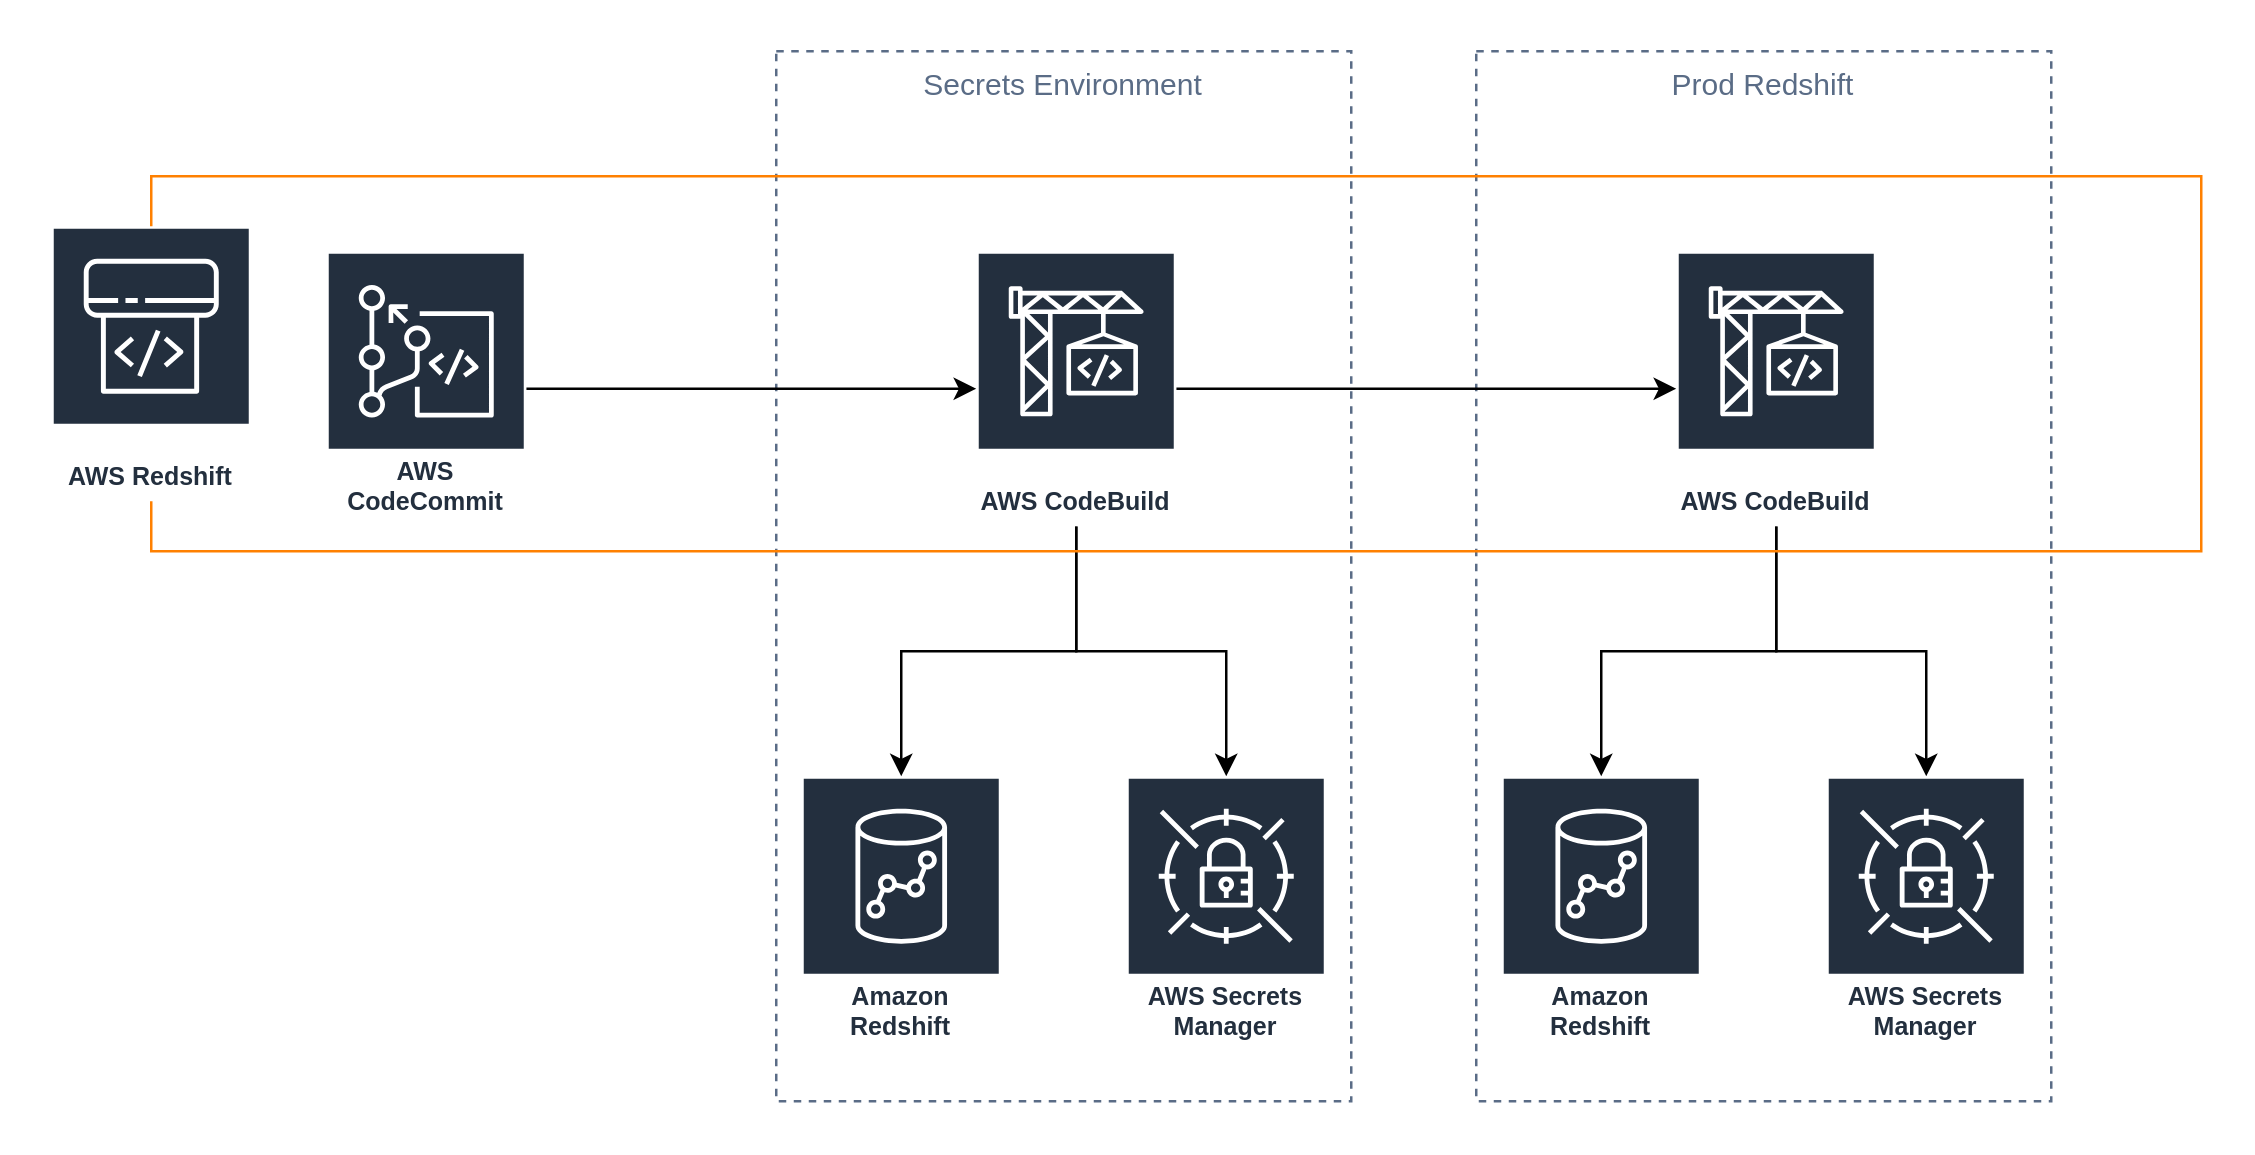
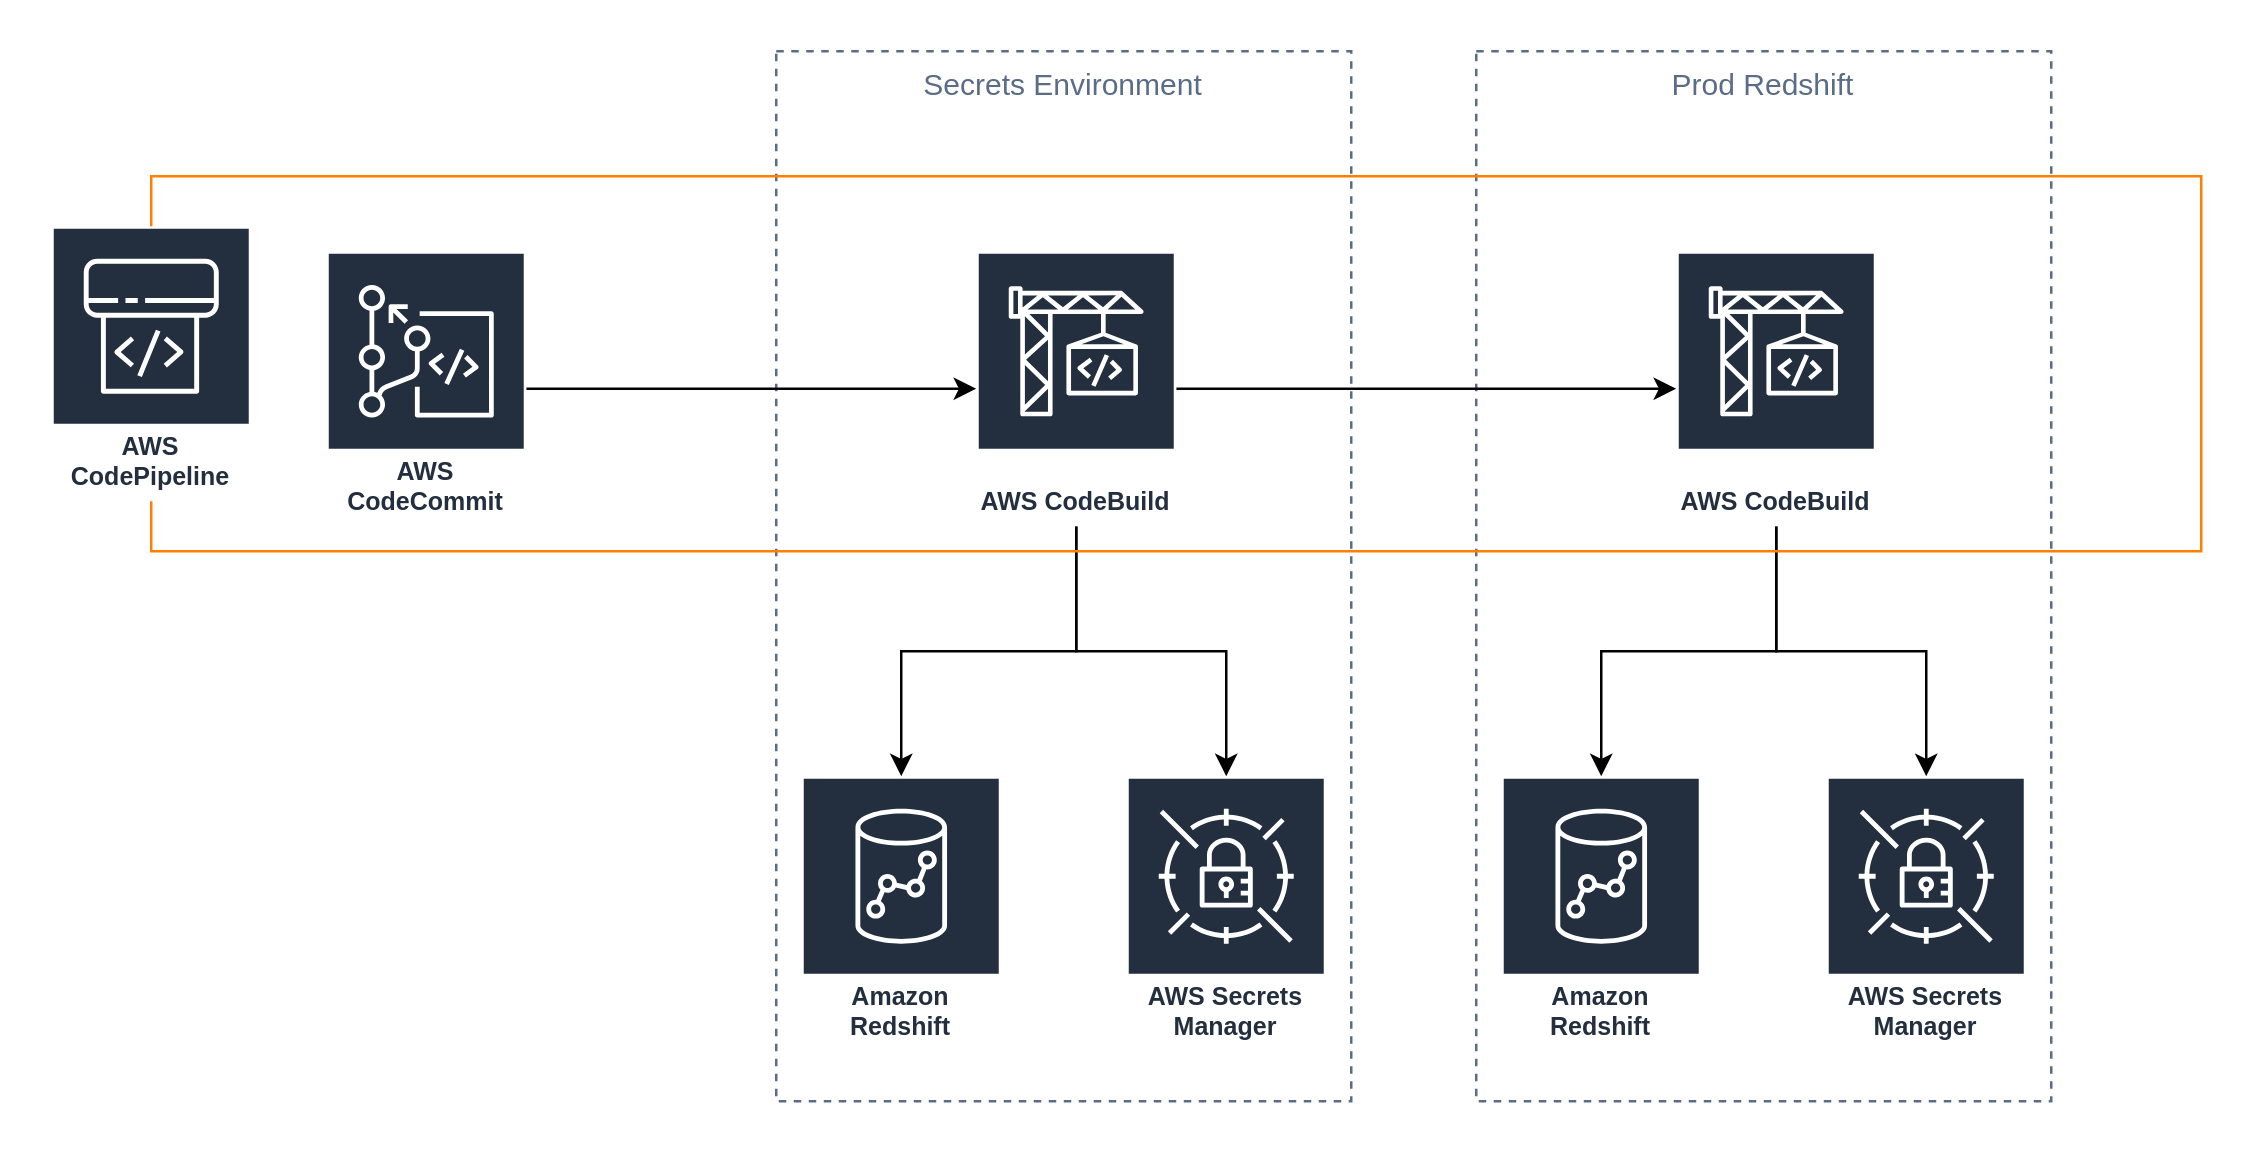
(151, 476) -> (151, 461)
